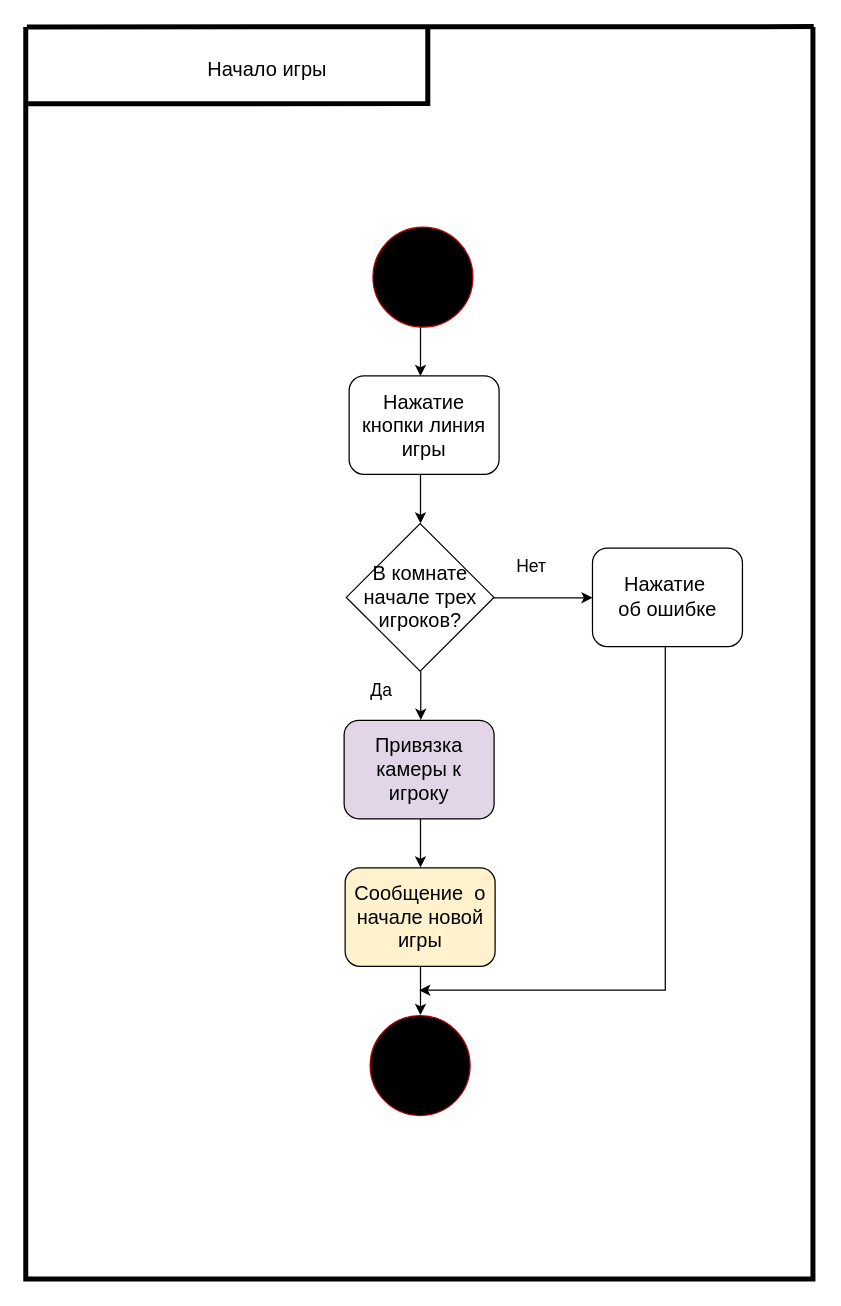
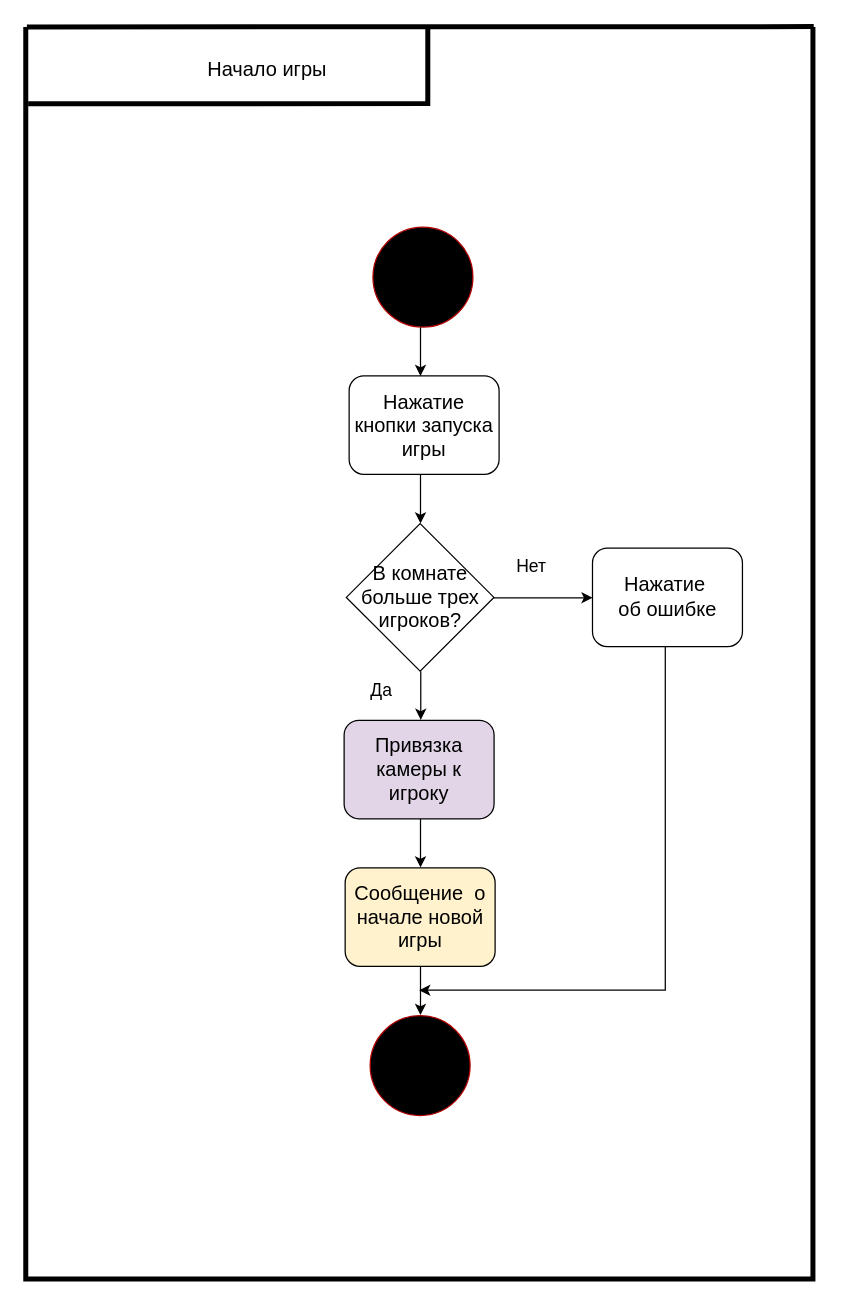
(424, 426) -> (424, 426)
(421, 597) -> (421, 597)
